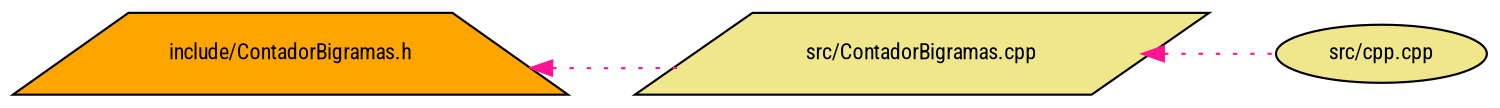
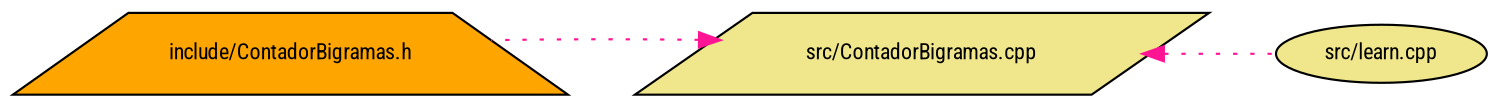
(1381, 54) -> (1381, 54)
(617, 68) -> (595, 39)
